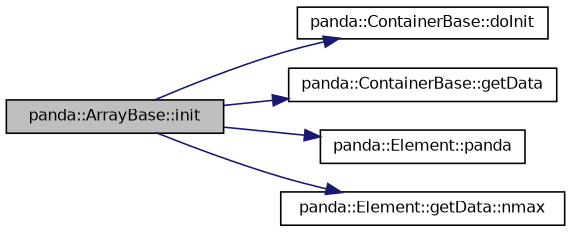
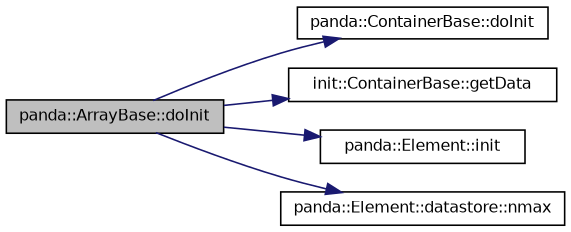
(423, 85) -> (423, 85)
(115, 117) -> (115, 117)
(423, 147) -> (423, 147)
(423, 209) -> (423, 209)
